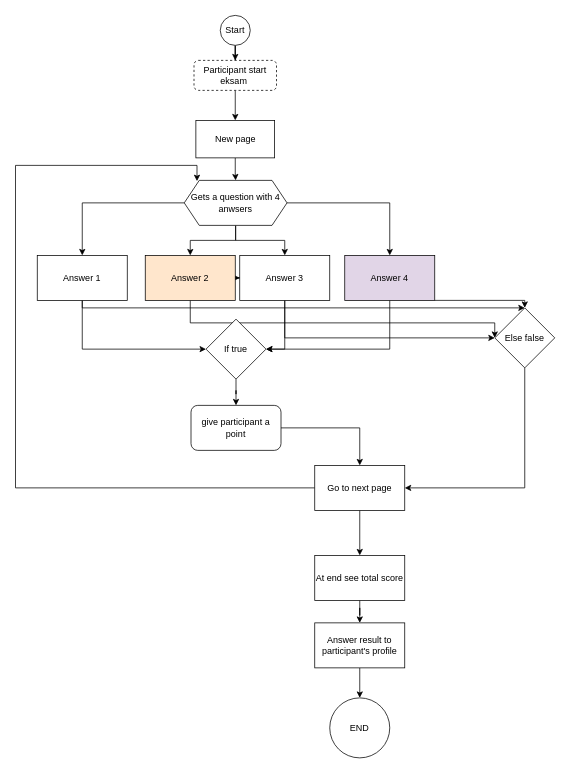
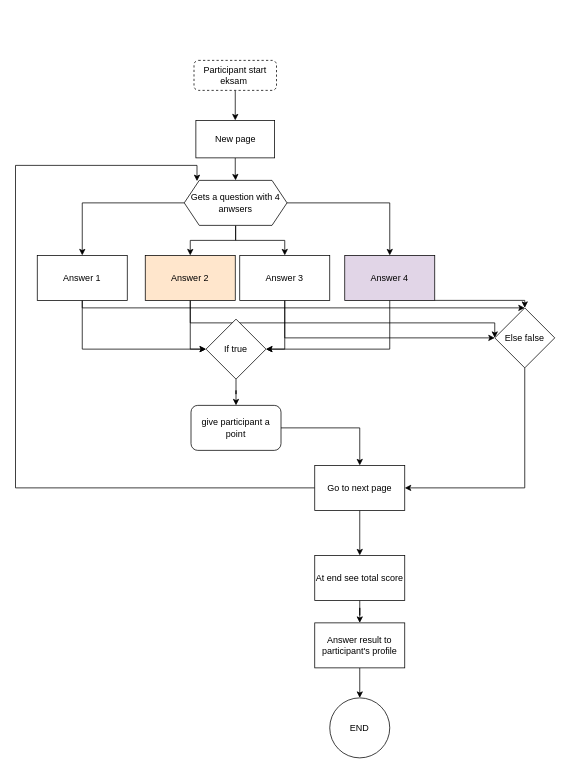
(235, 30) -> none
(235, 55) -> none
(237, 278) -> (190, 335)
